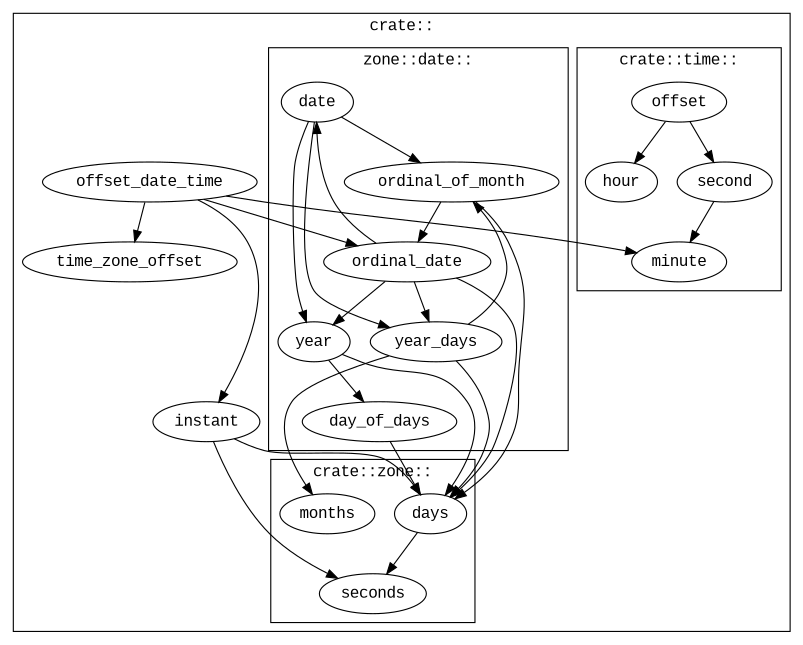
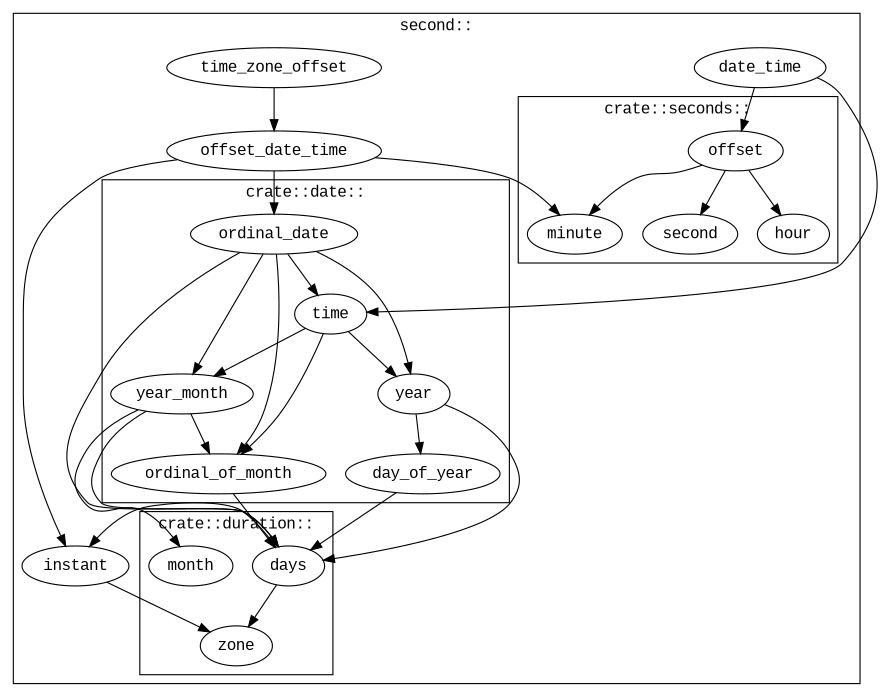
(402, 26) -> (437, 26)
(418, 60) -> (306, 193)
(679, 60) -> (678, 109)
none -> (760, 68)
(317, 102) -> (331, 314)
(433, 216) -> (276, 353)
(141, 217) -> (274, 104)
(705, 217) -> (645, 175)
(436, 342) -> (182, 394)
(380, 422) -> (423, 474)
(328, 453) -> (190, 503)
(373, 472) -> (236, 524)
(327, 514) -> (191, 566)
(373, 594) -> (236, 646)
